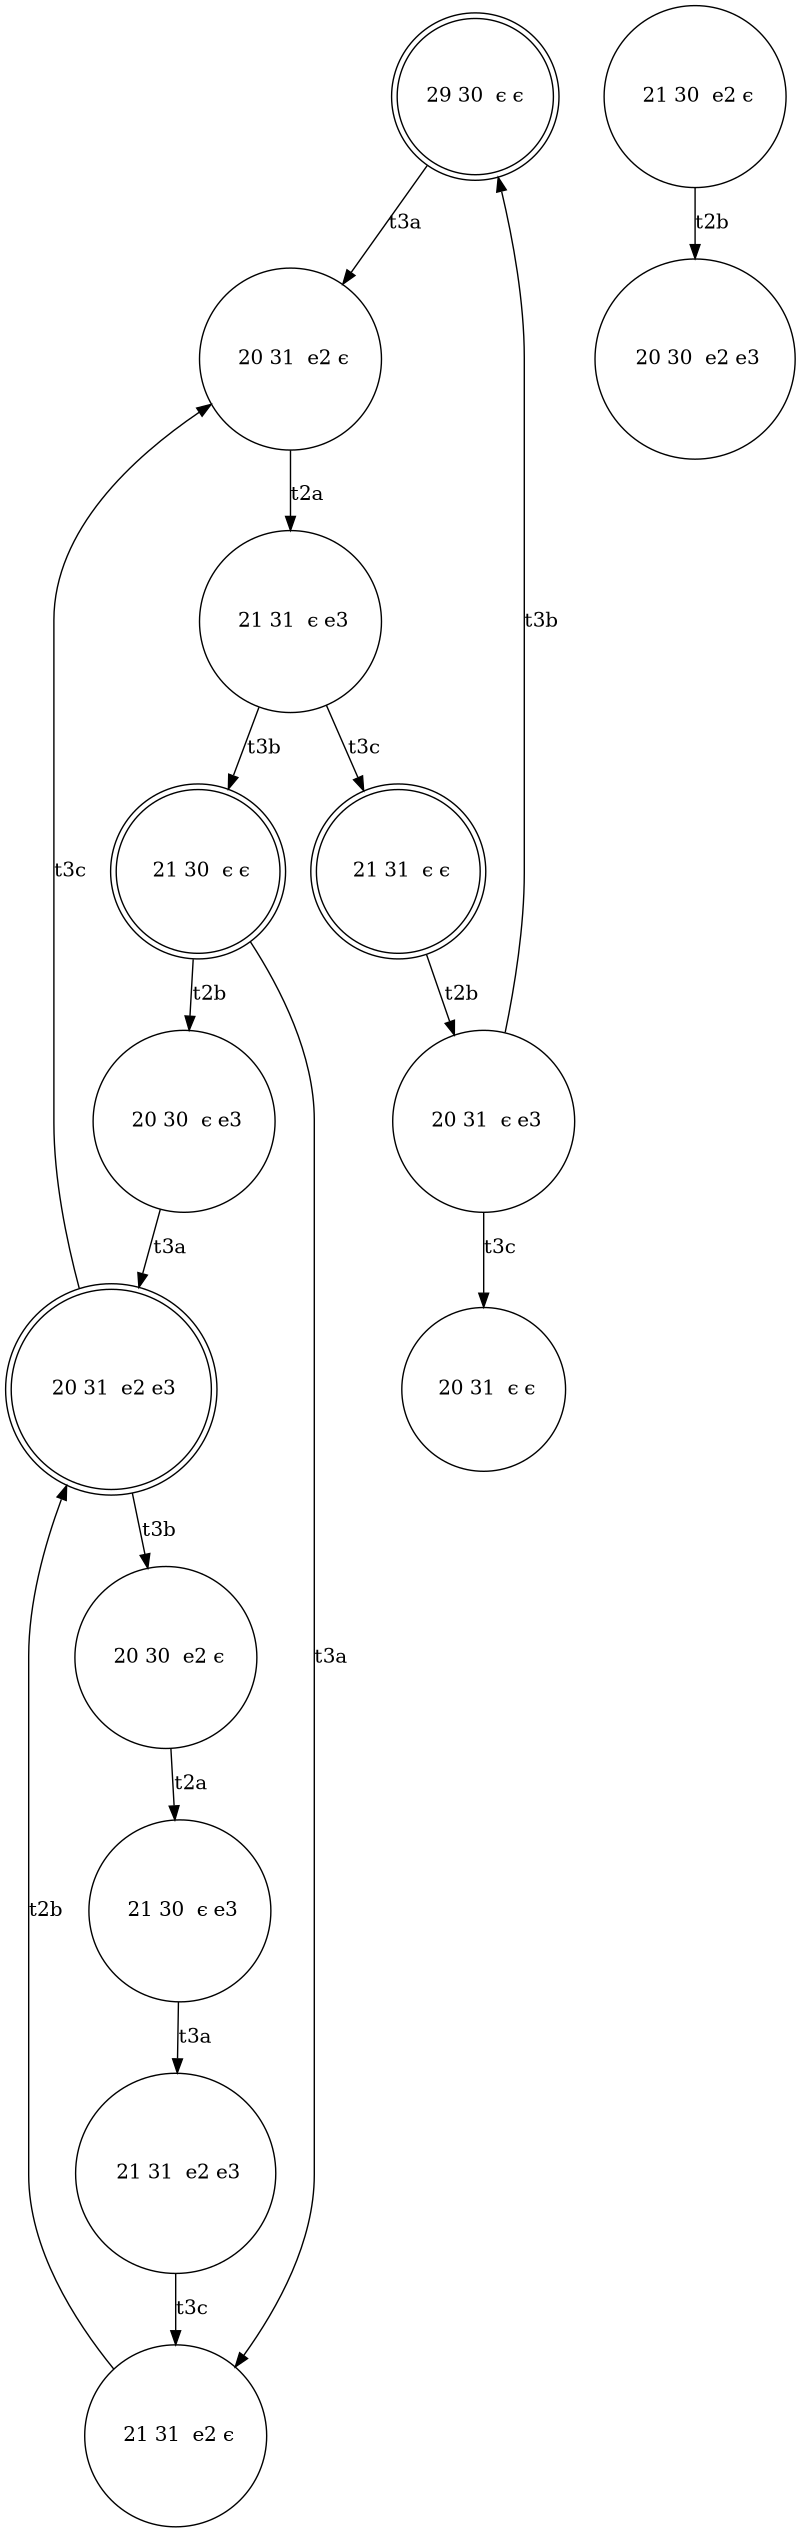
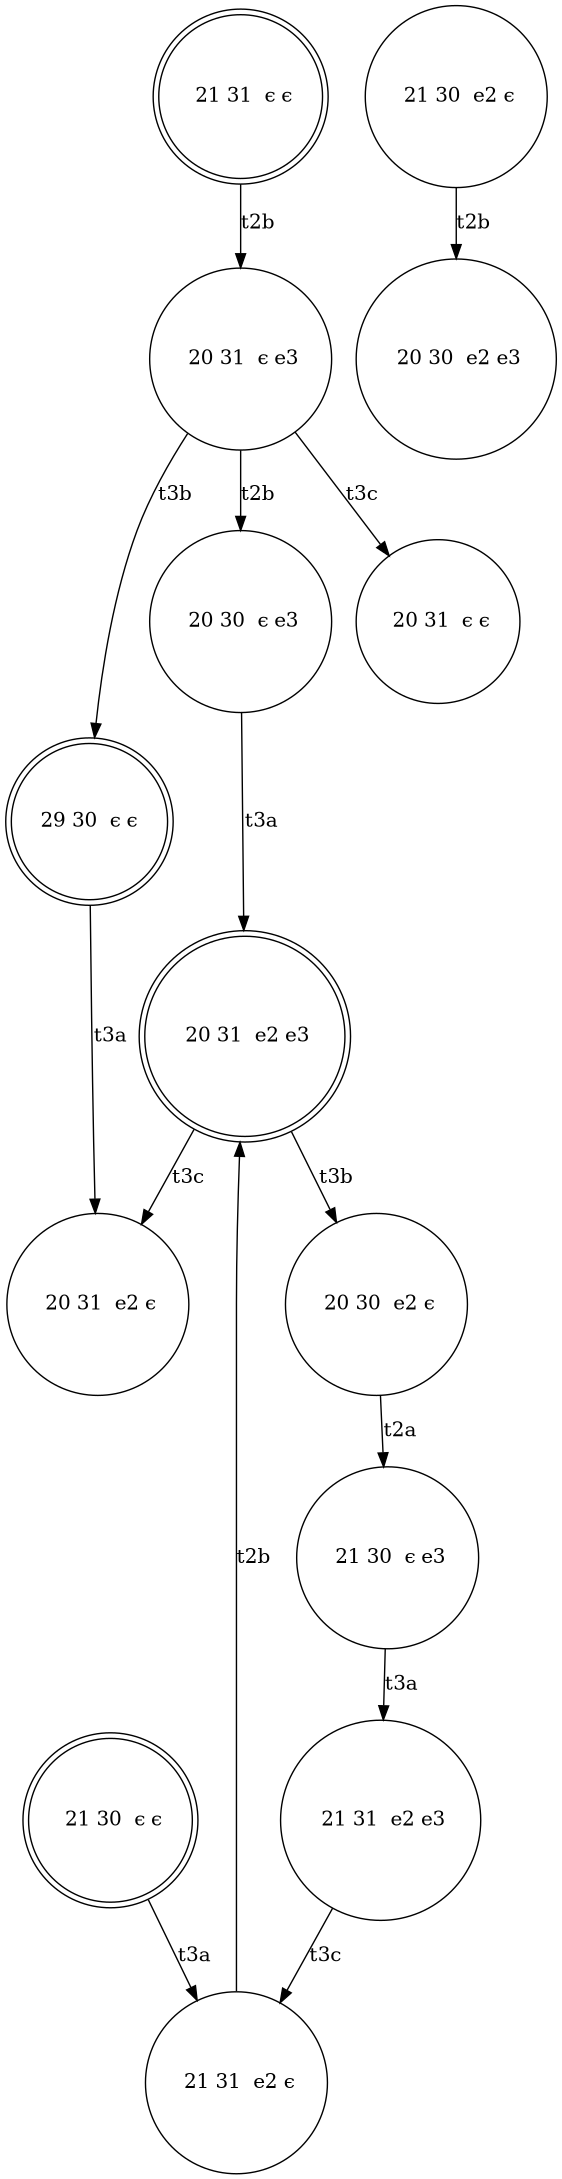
(290, 622) -> none
(192, 988) -> (241, 483)
